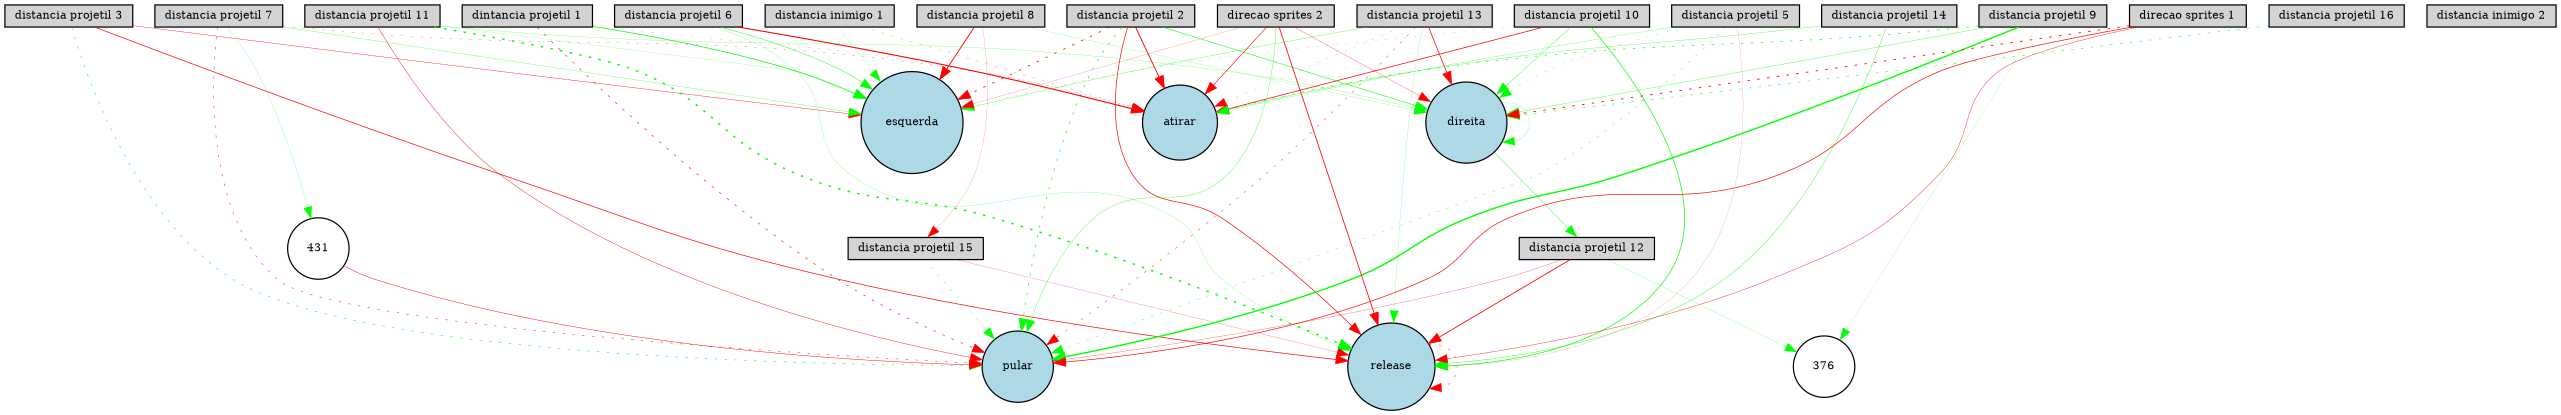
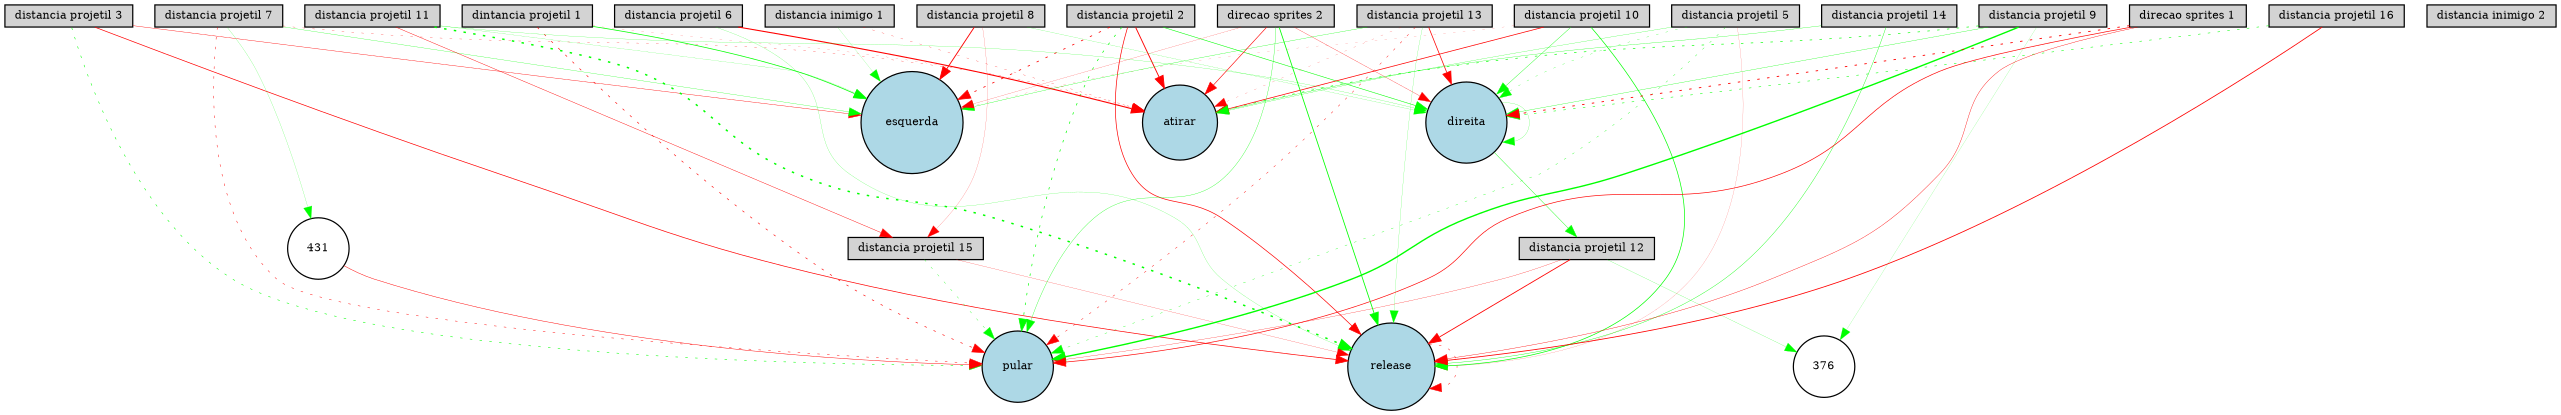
(822, 61) -> none
(1327, 170) -> (1327, 170)
(636, 254) -> (626, 125)
none -> (1908, 255)
